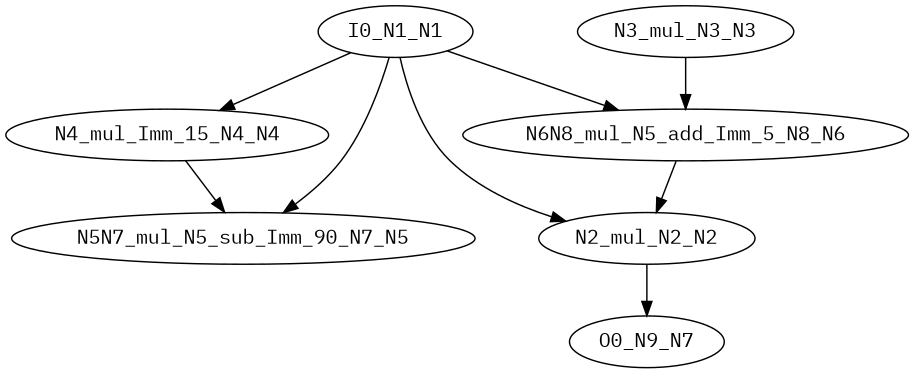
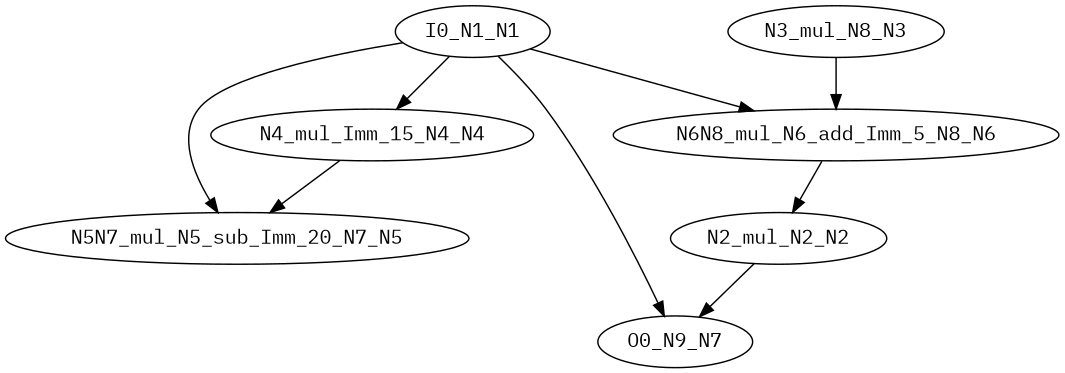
(686, 32) -> (836, 32)
(686, 135) -> (836, 135)
(450, 161) -> (588, 173)
(243, 238) -> (237, 238)
